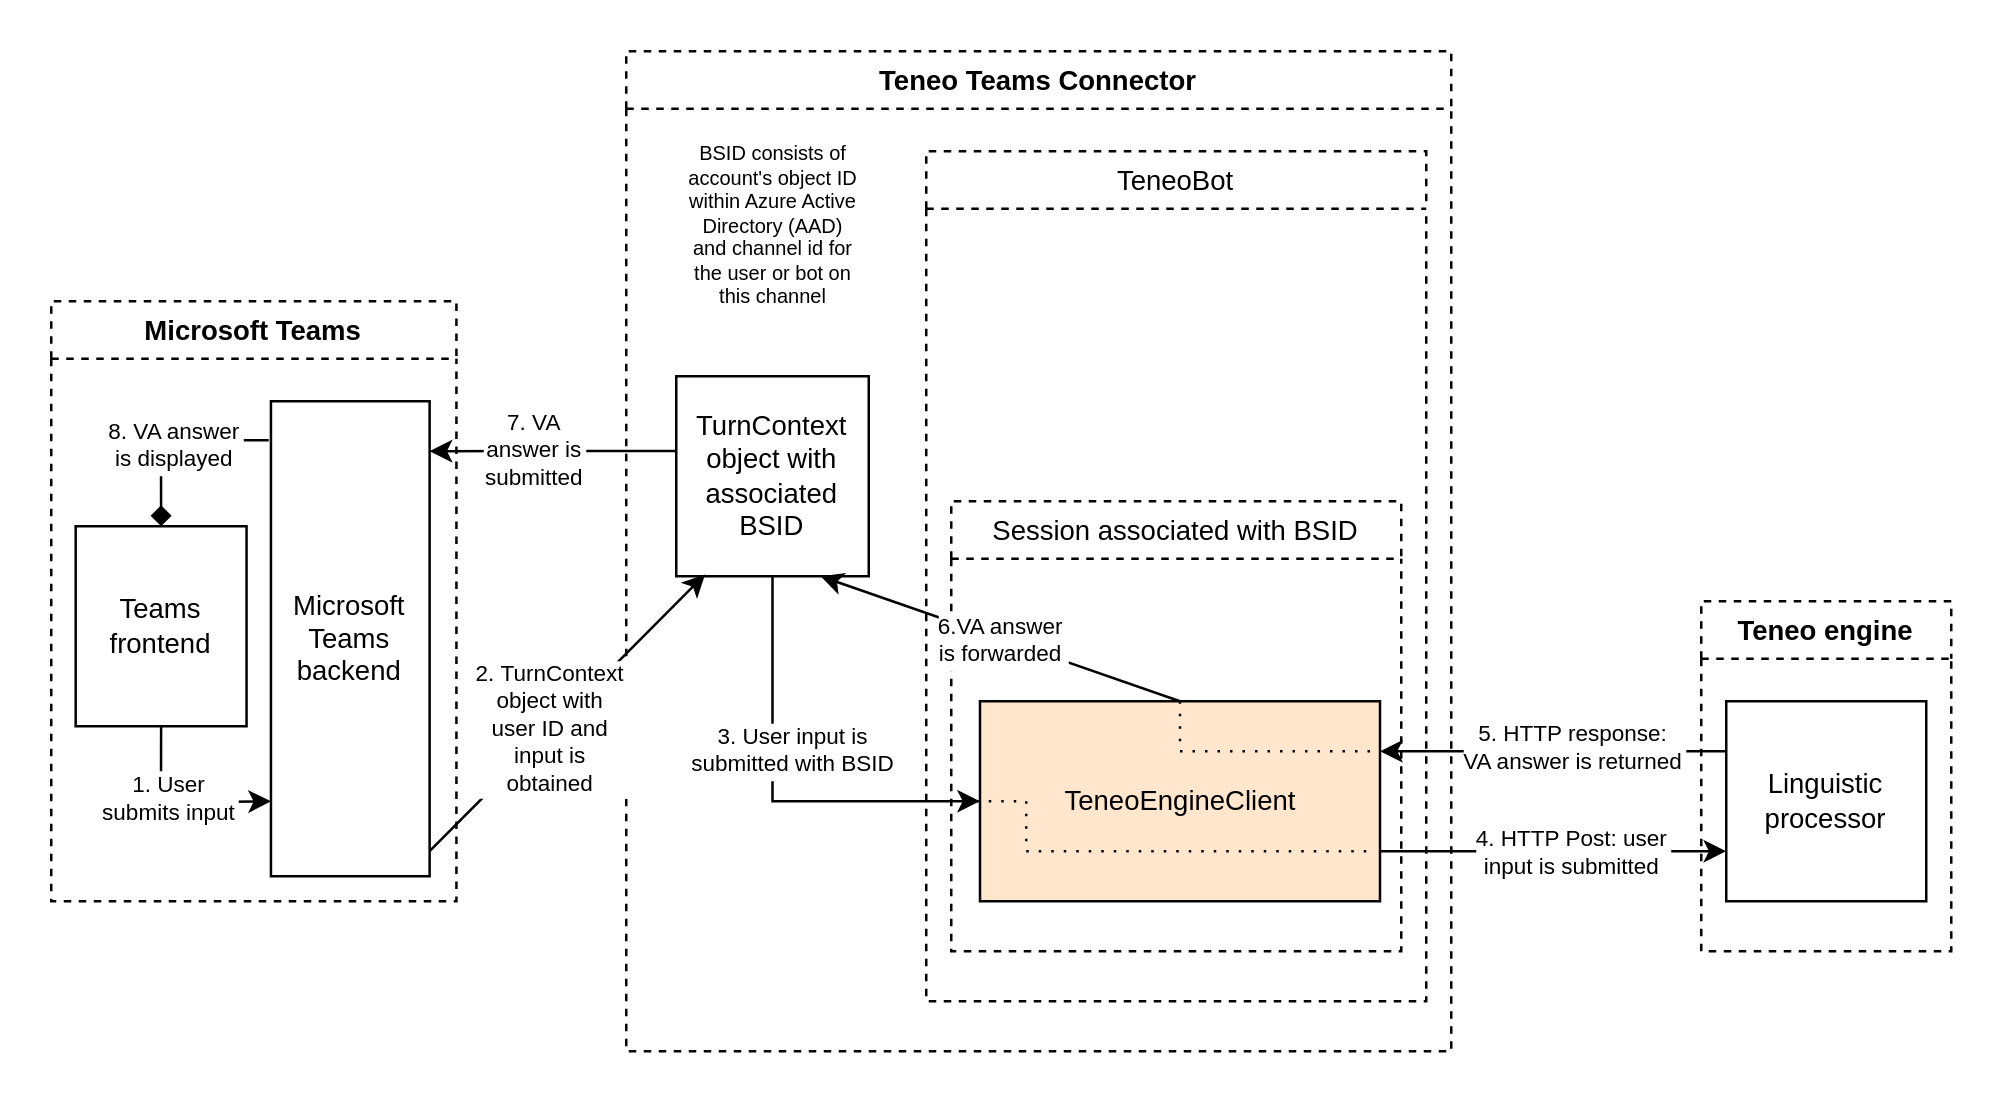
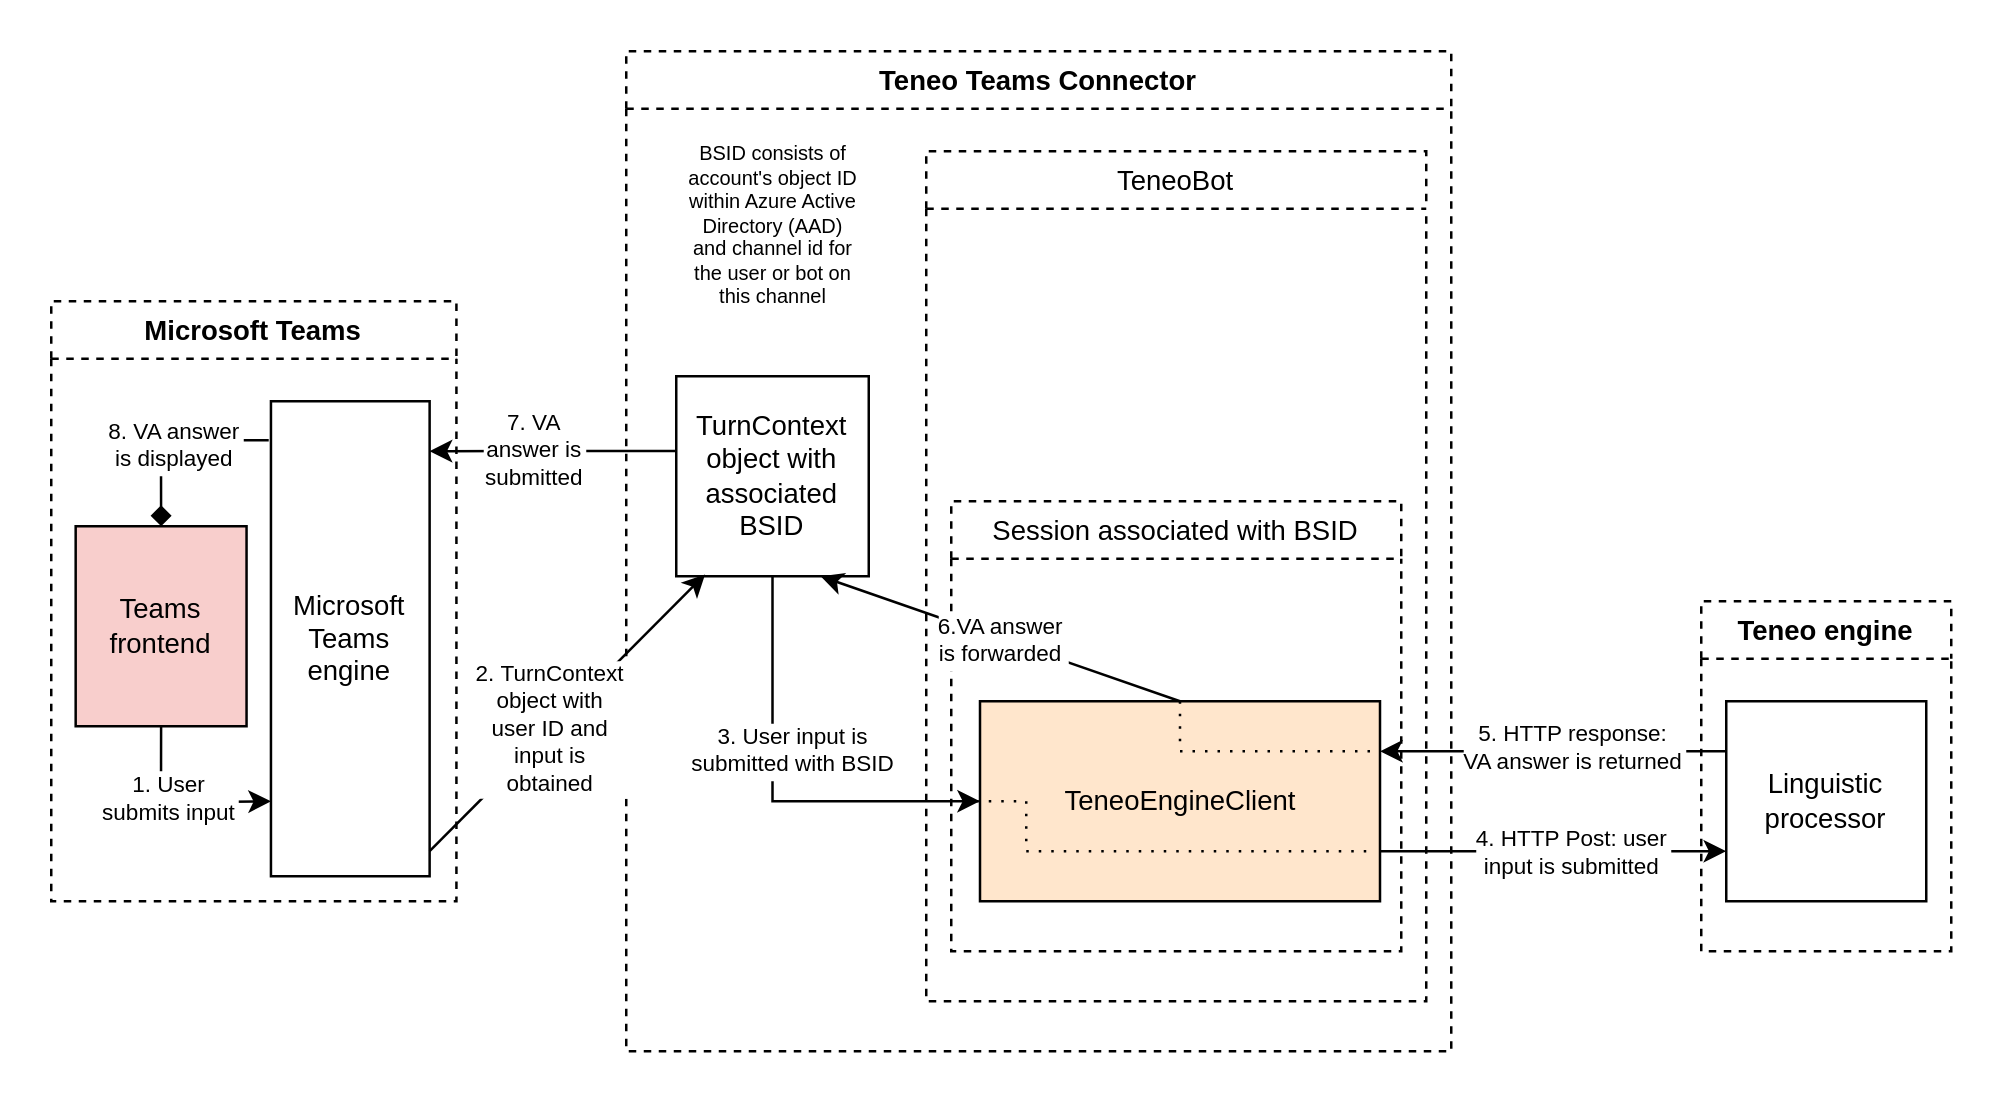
(161, 626) -> (161, 626)
(350, 639) -> (350, 639)
